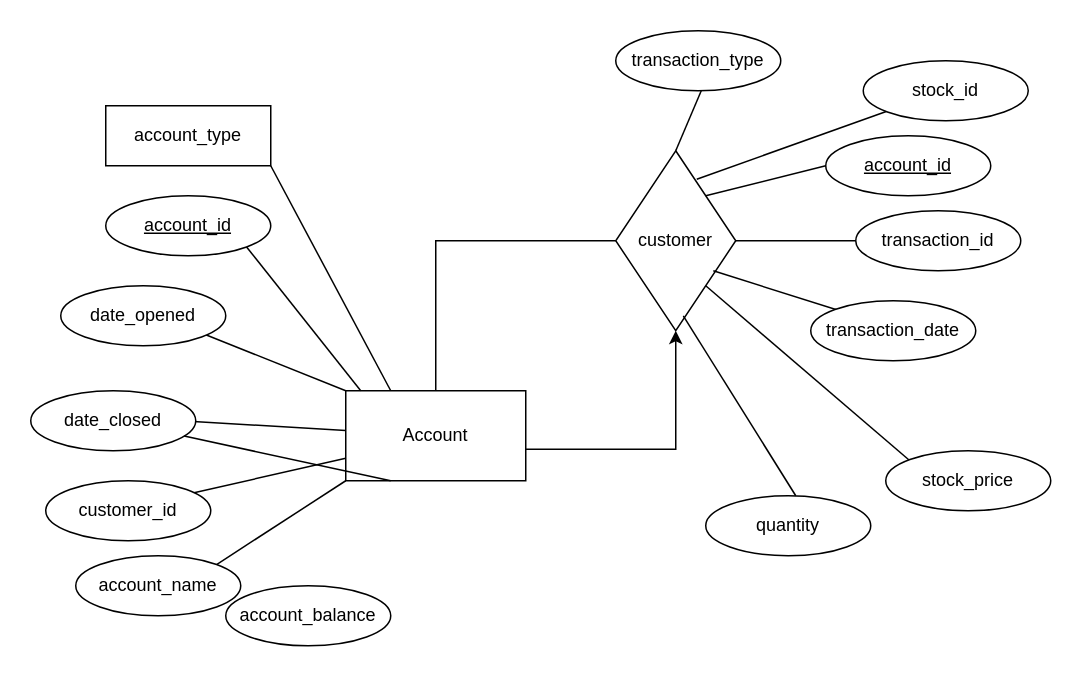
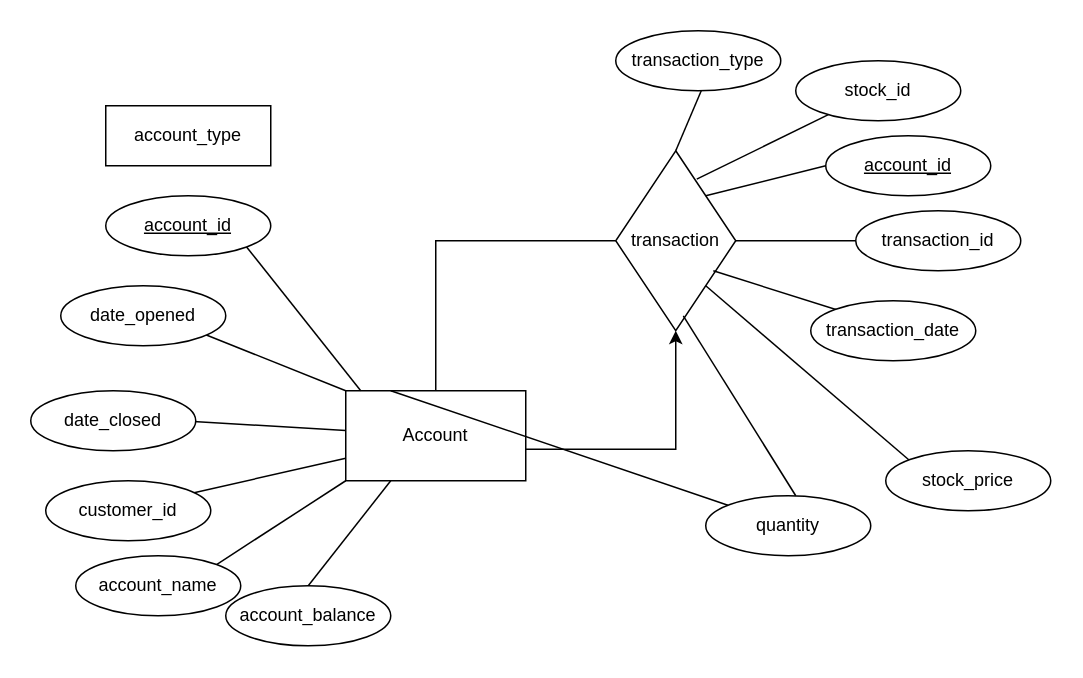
(946, 91) -> (878, 91)
(676, 241) -> (676, 241)
(331, 279) -> (472, 418)
(288, 459) -> (350, 533)
